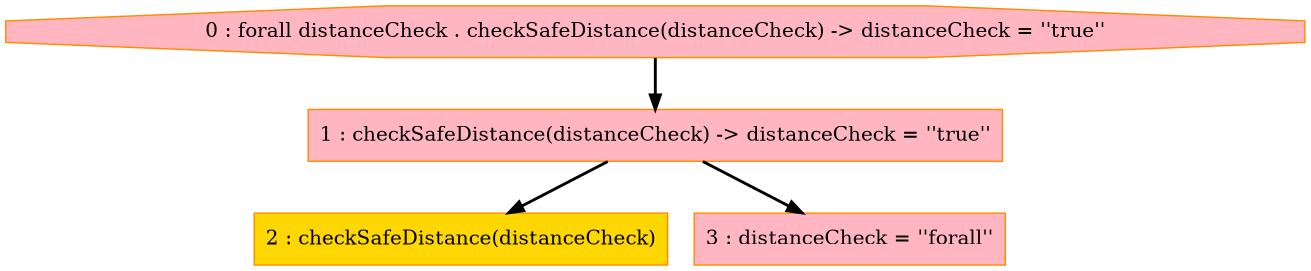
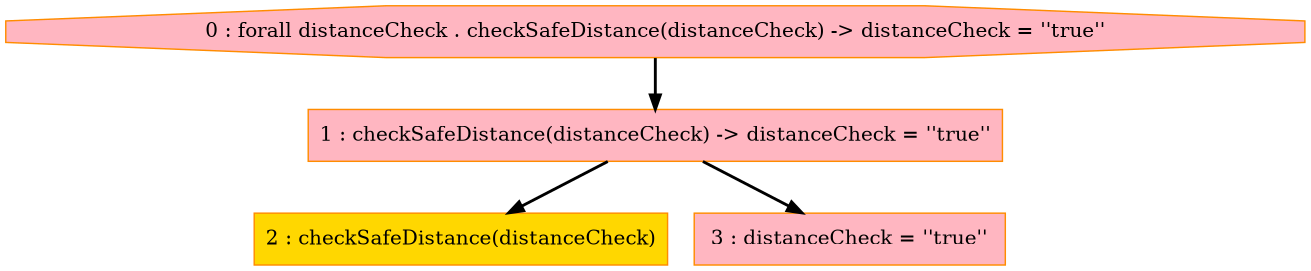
(850, 239) -> (850, 239)
